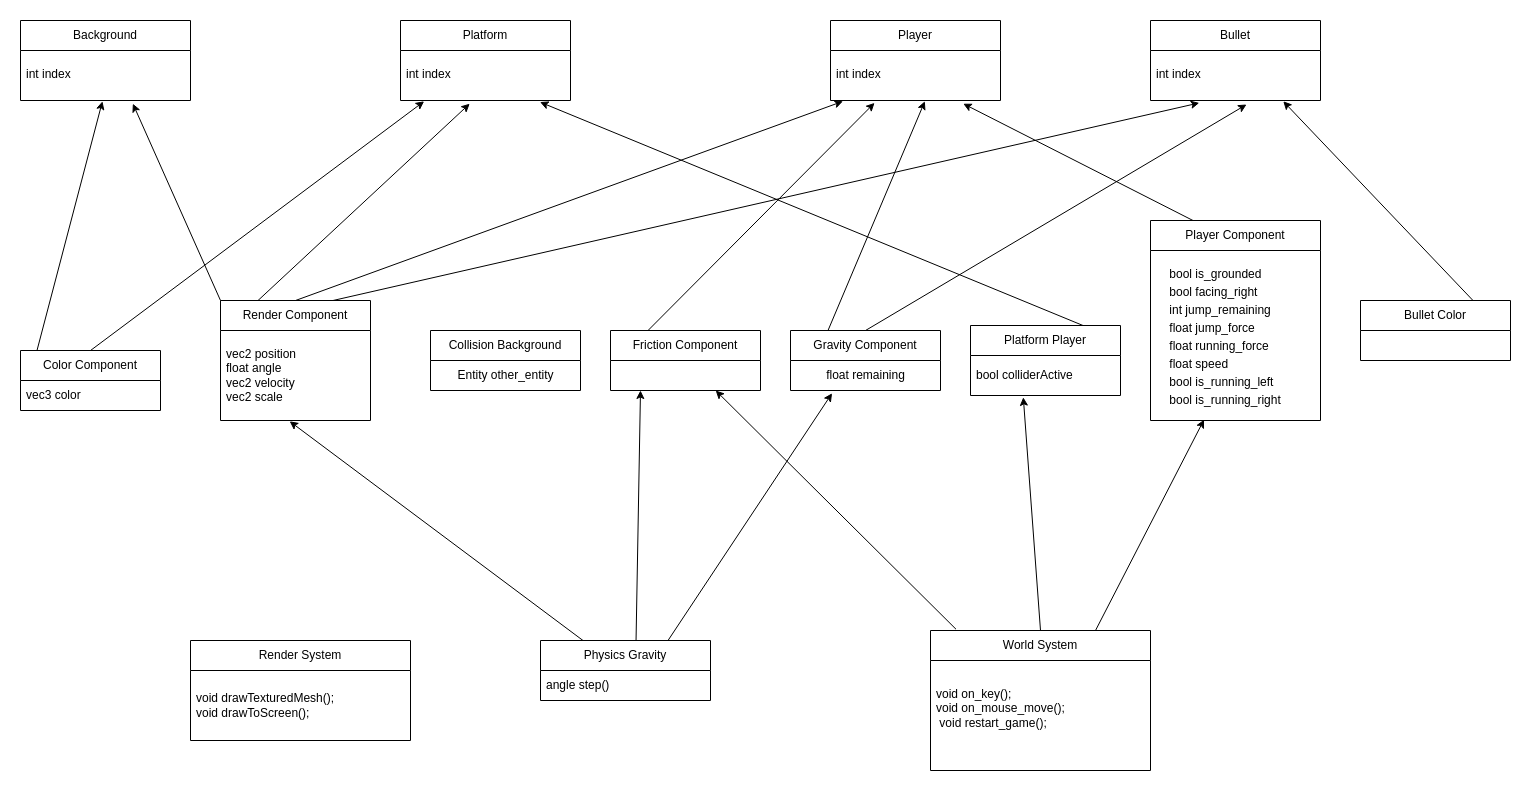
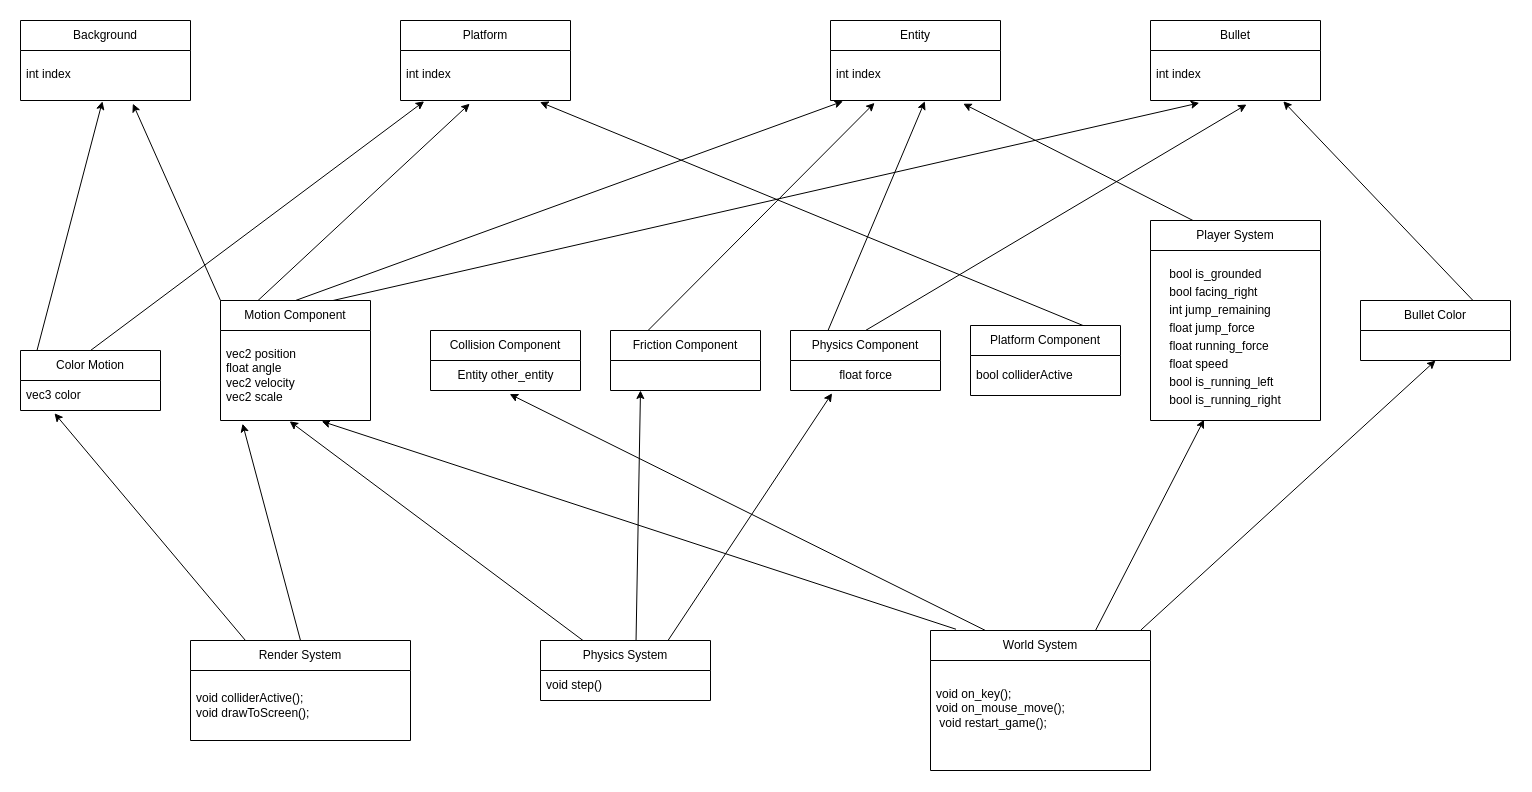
(916, 36) -> (916, 36)
(1236, 236) -> (1236, 236)
(296, 316) -> (296, 316)
(1046, 341) -> (1046, 341)
(506, 346) -> (506, 346)
(866, 346) -> (866, 346)
(91, 366) -> (91, 366)
(866, 376) -> (866, 376)
(822, 497) -> (642, 526)
none -> (1285, 498)
none -> (721, 499)
(1032, 518) -> none
none -> (152, 529)
none -> (272, 535)
(626, 656) -> (626, 656)
(585, 686) -> (582, 686)
(272, 706) -> (260, 706)
